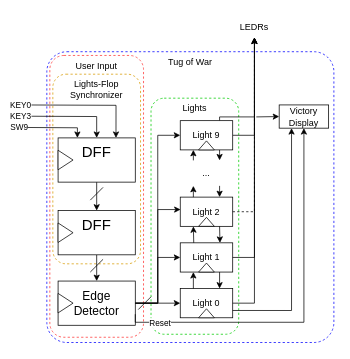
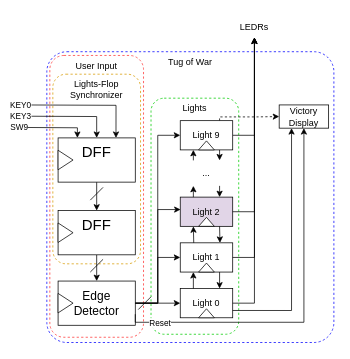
(246, 117) -> (246, 117)
(207, 212) -> (207, 212)
(242, 212) -> (242, 212)
